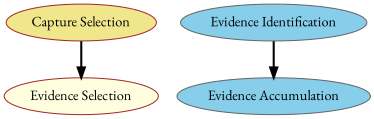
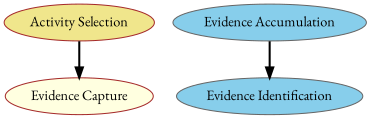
(81, 23) -> (79, 23)
(274, 54) -> (270, 54)
(81, 96) -> (79, 96)
